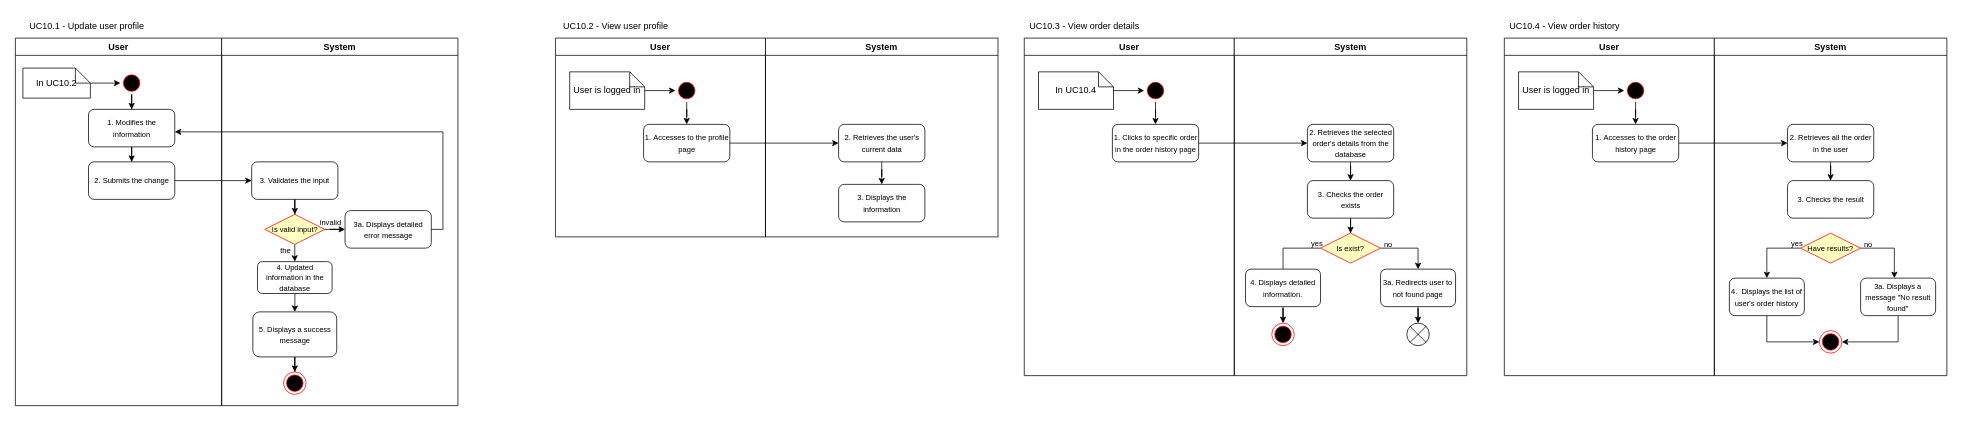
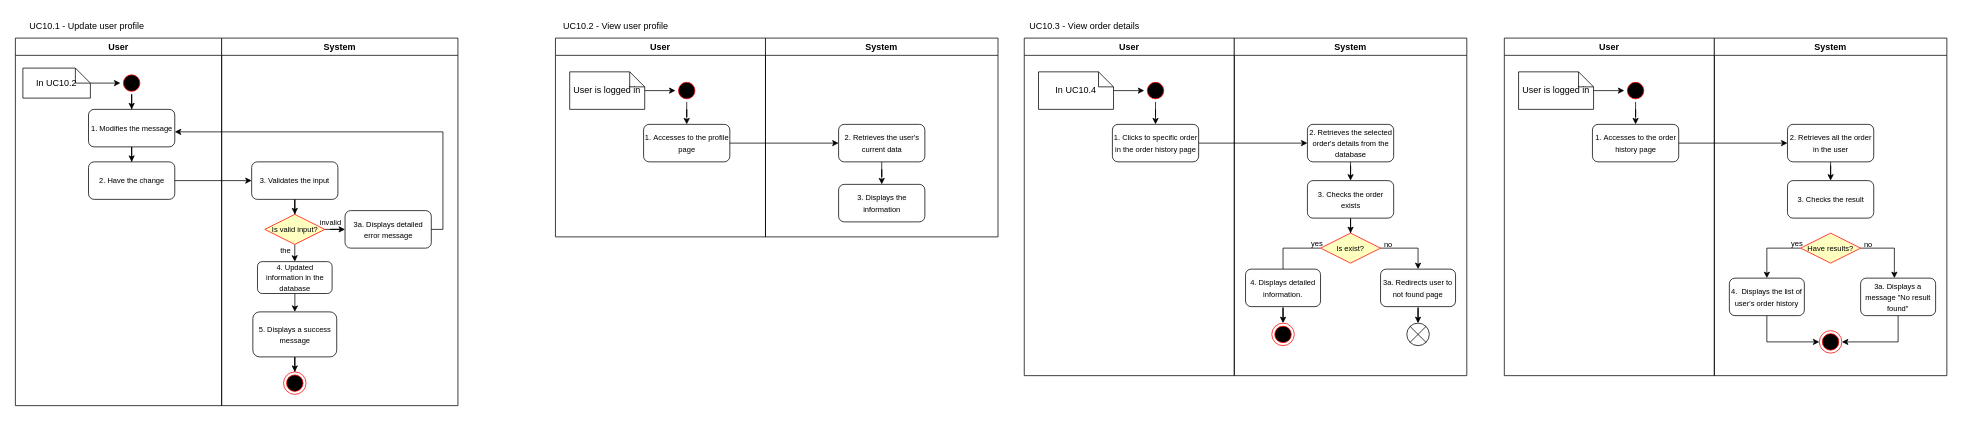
(1564, 27) -> none
(132, 128) -> (132, 128)
(132, 180) -> (132, 180)
